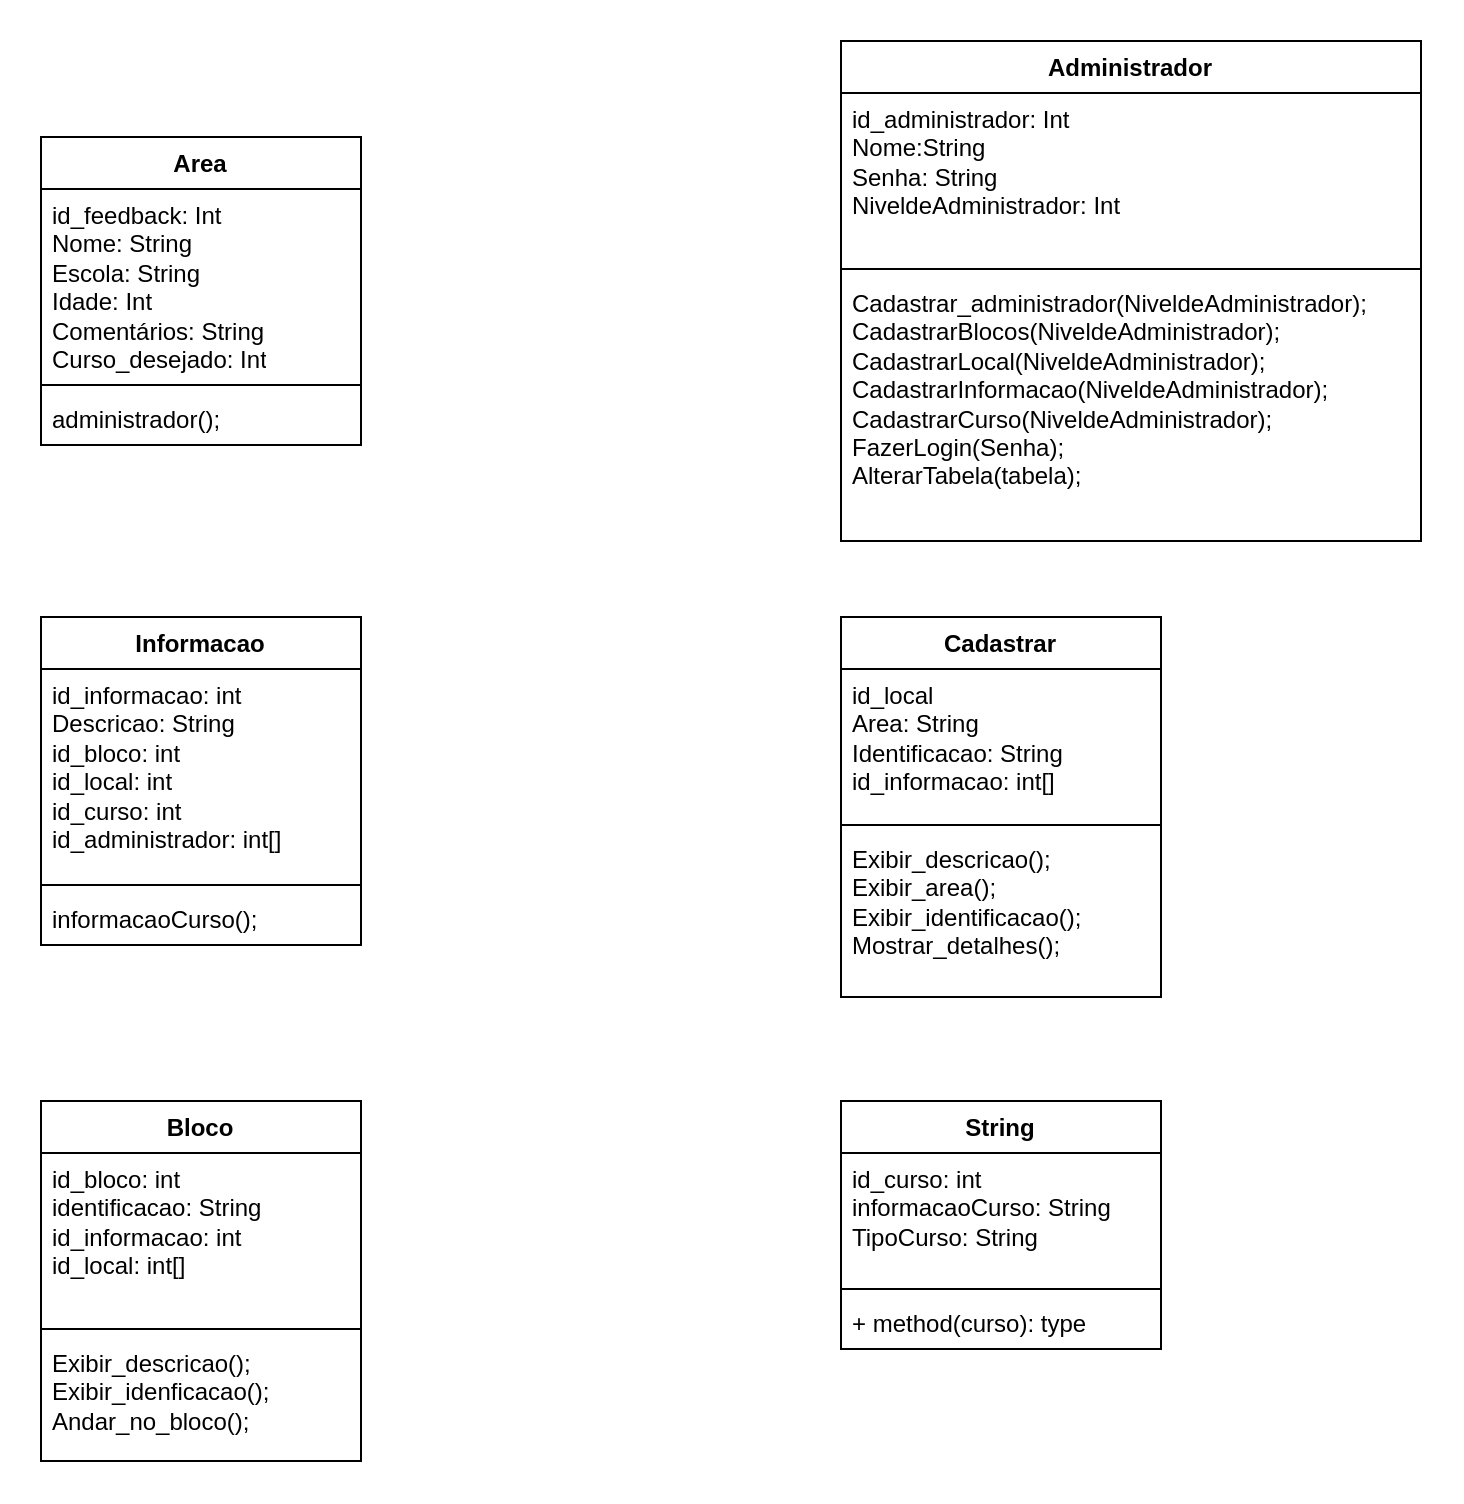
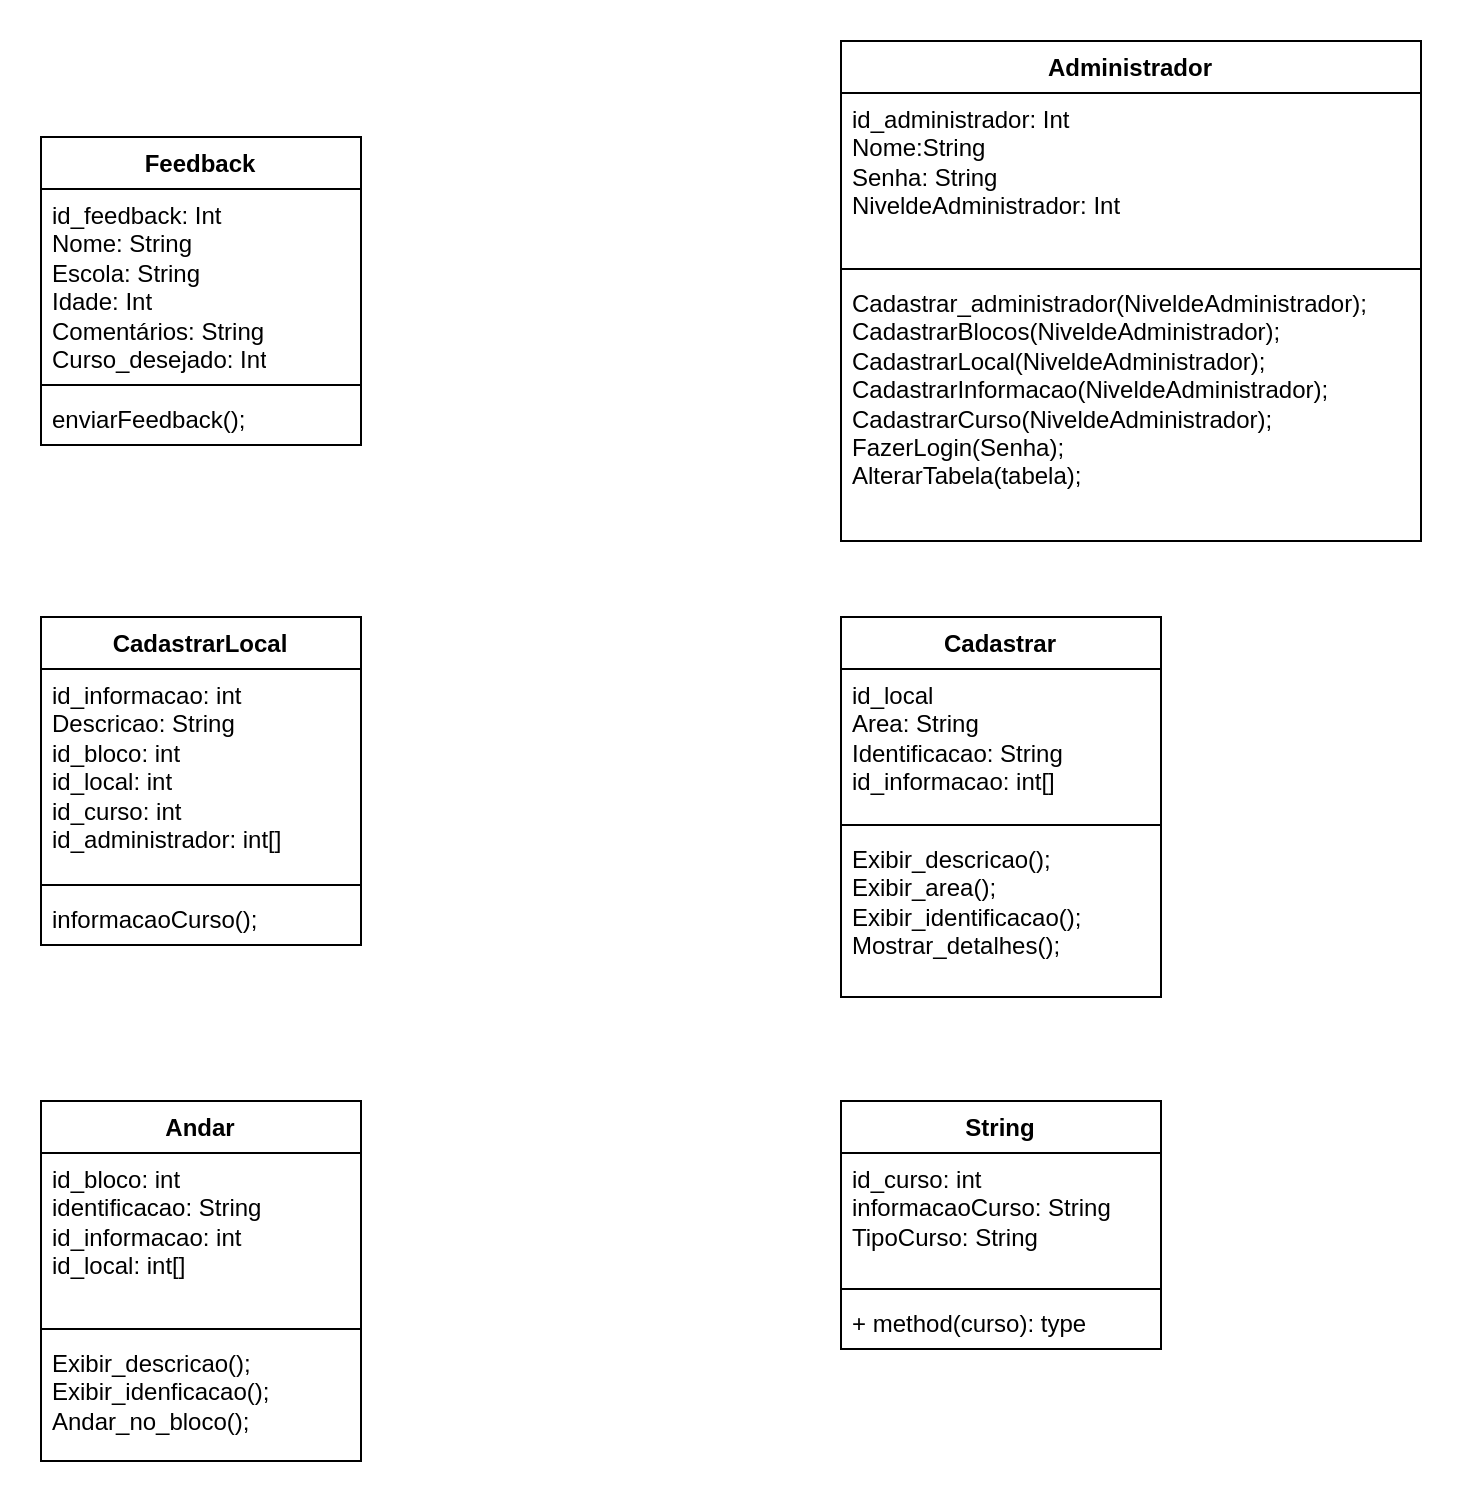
(201, 165) -> (201, 165)
(151, 421) -> (161, 421)
(201, 645) -> (201, 645)
(201, 1129) -> (201, 1129)
